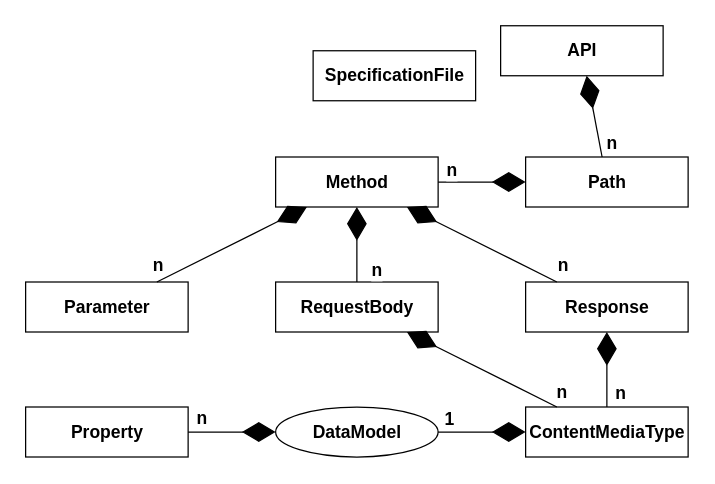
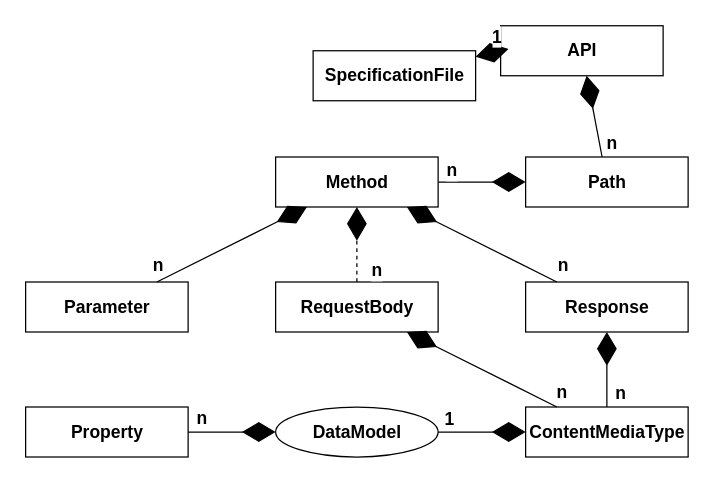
none -> (504, 50)
(357, 260) -> (357, 260)
